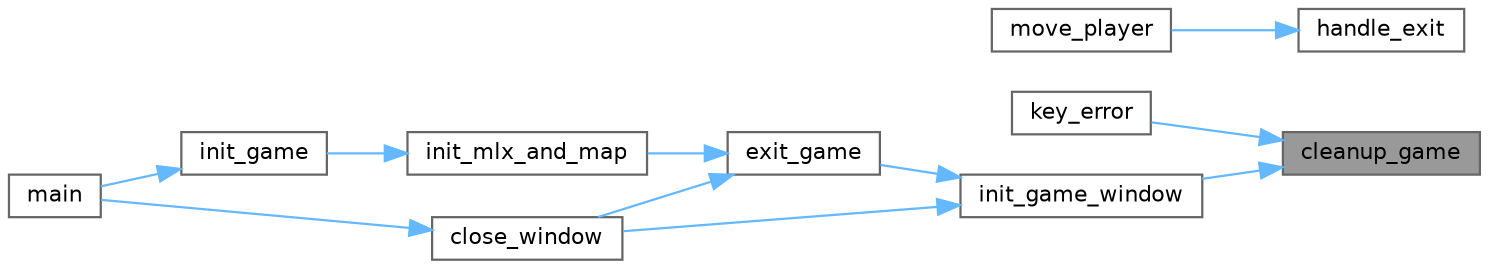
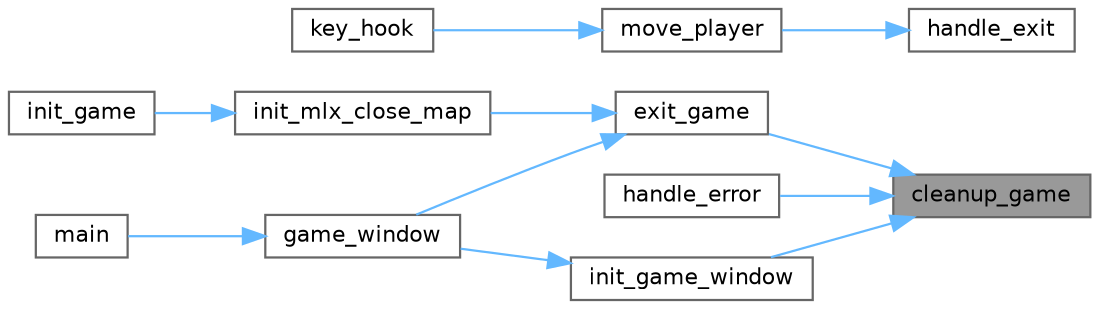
none -> (363, 30)
(1081, 113) -> (692, 196)
(527, 153) -> (363, 113)
(909, 169) -> (830, 151)
(129, 180) -> none
(527, 238) -> (363, 236)
